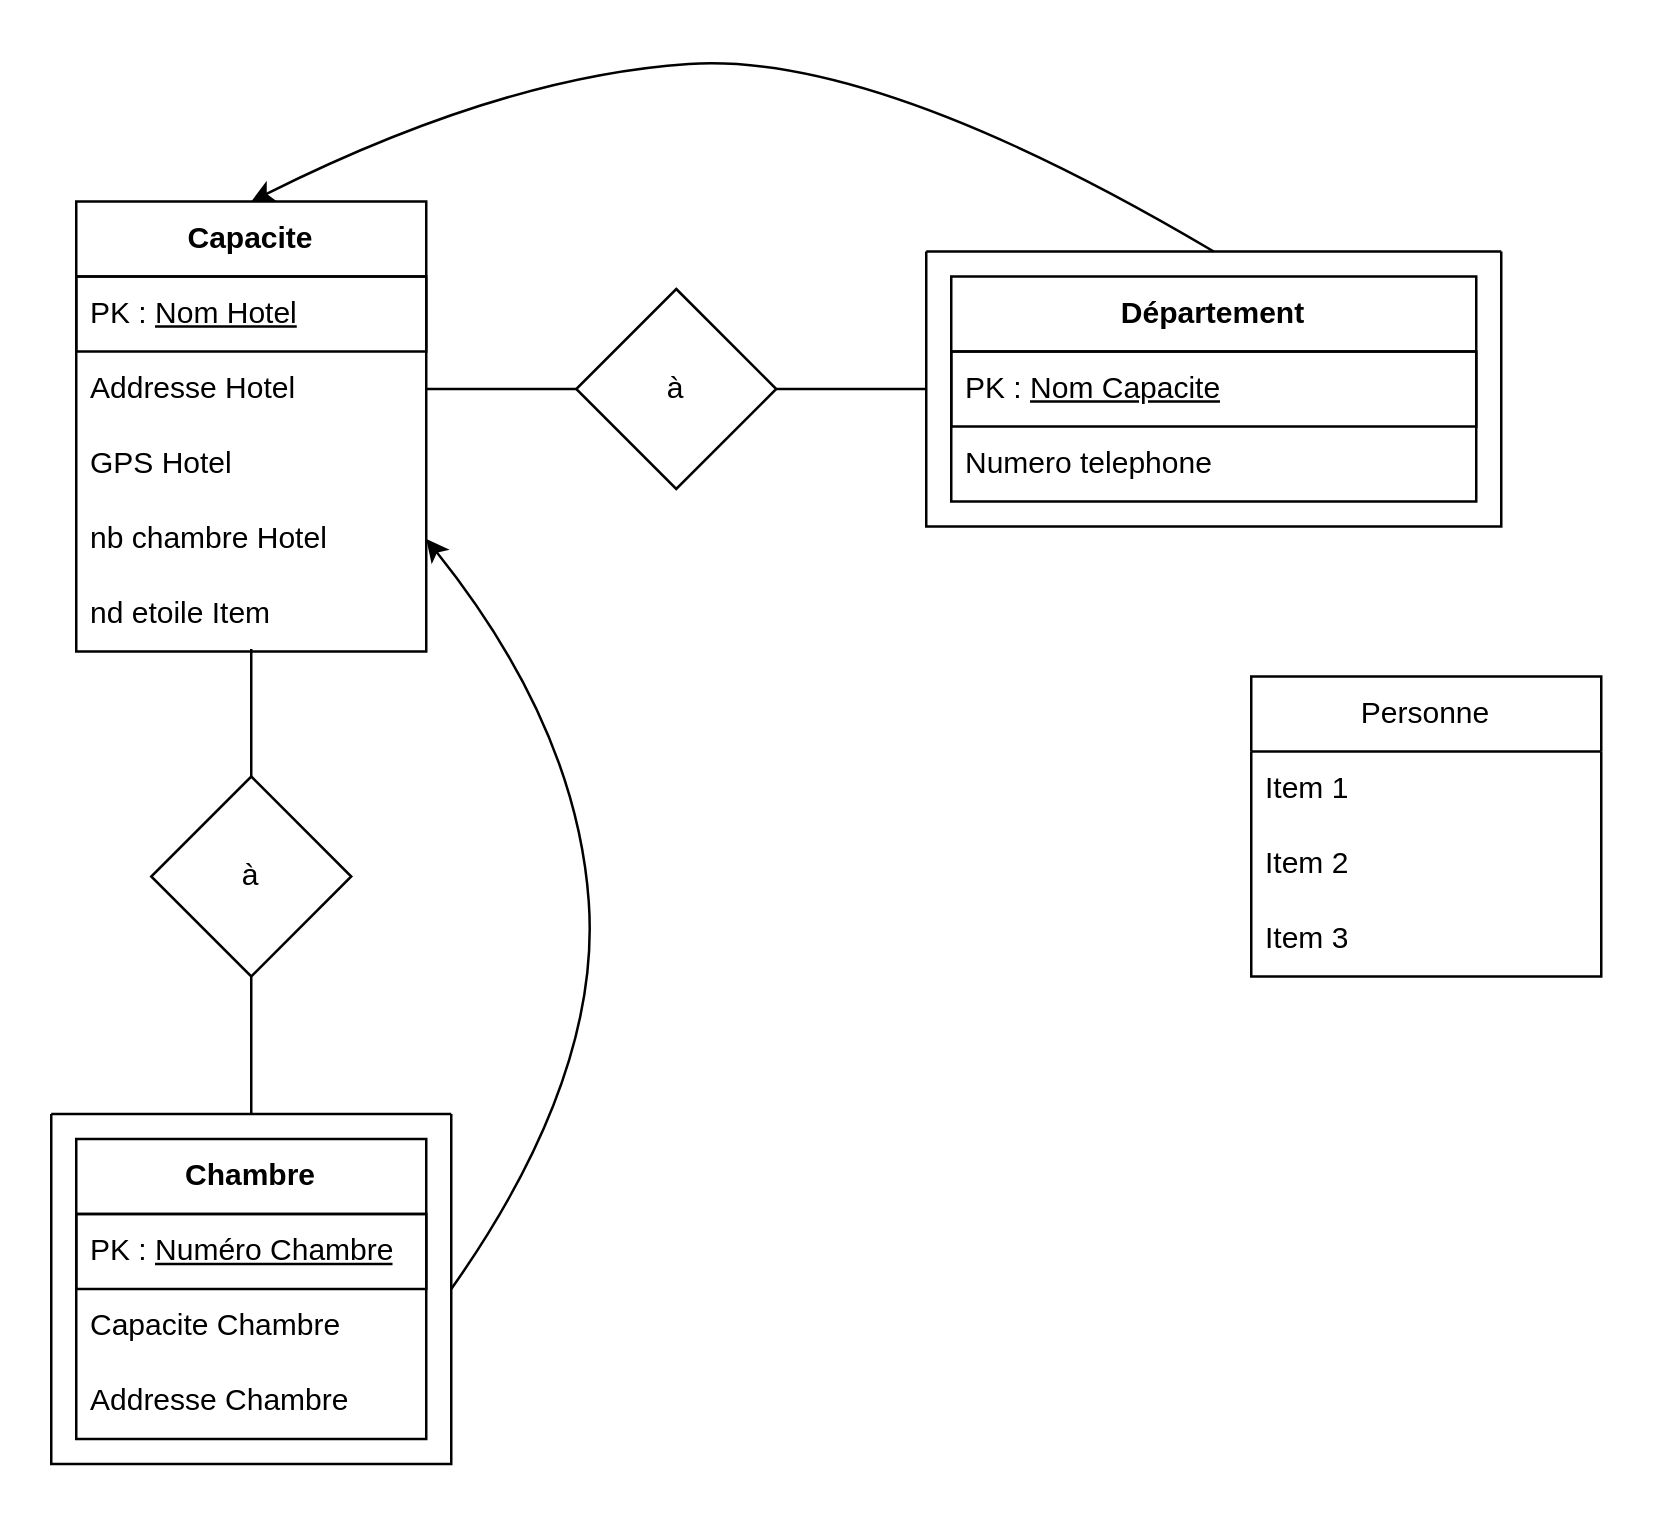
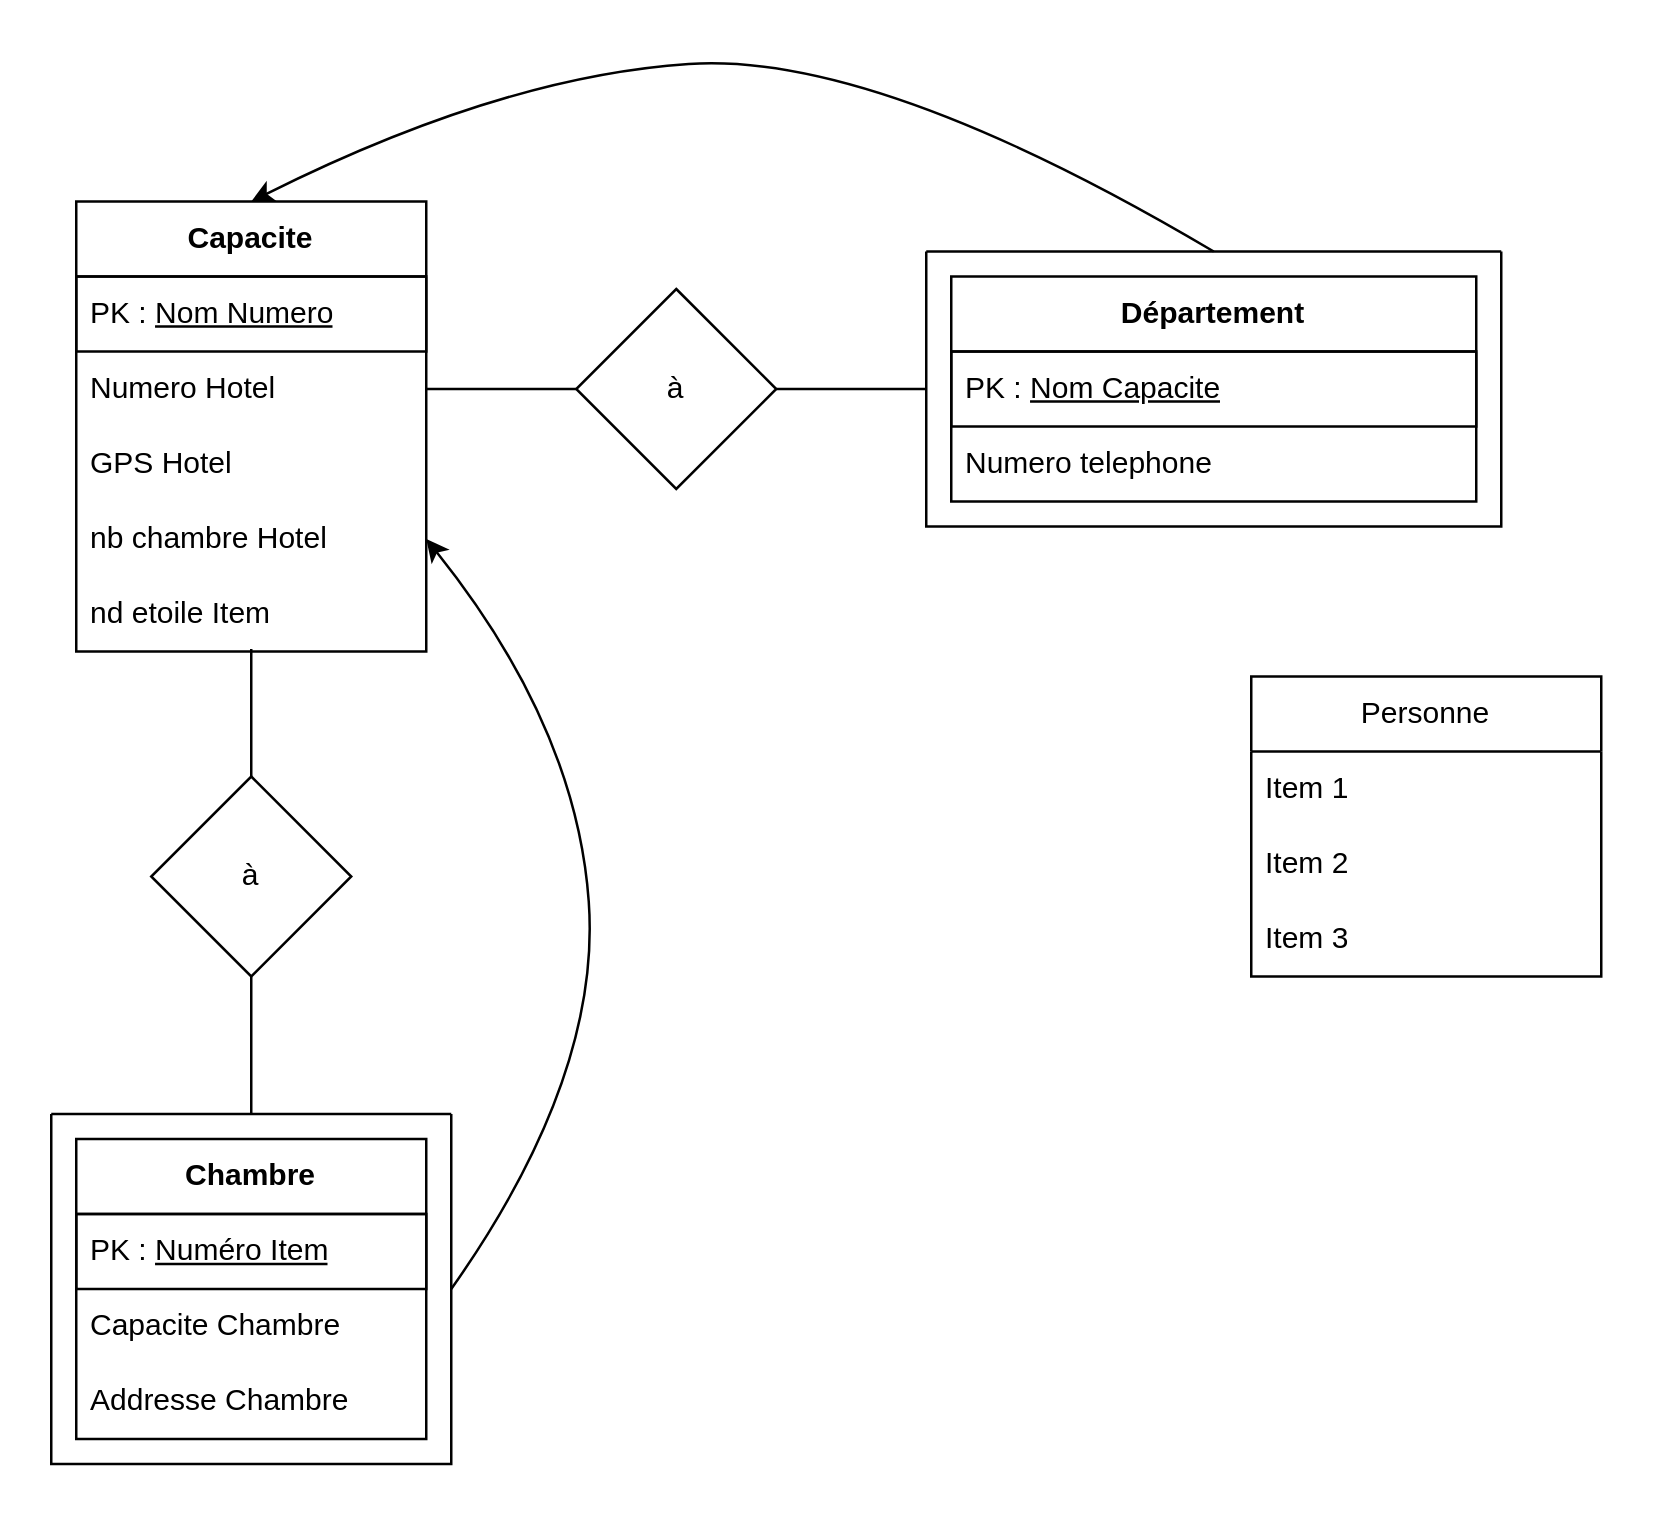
(189, 314) -> (202, 314)
(201, 389) -> (184, 389)
(235, 1251) -> (210, 1251)
